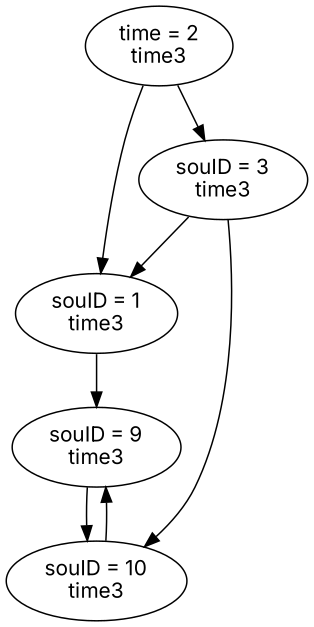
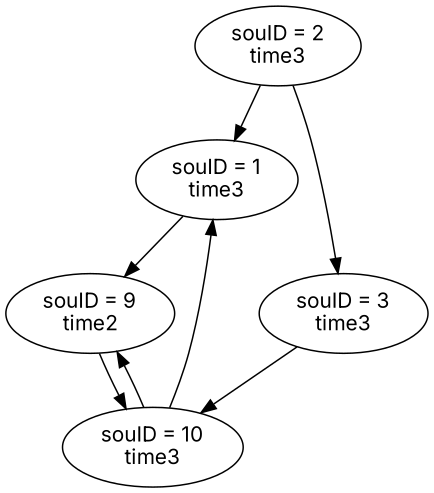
(159, 46) -> (278, 46)
(165, 241) -> (196, 323)
(97, 447) -> (90, 313)
